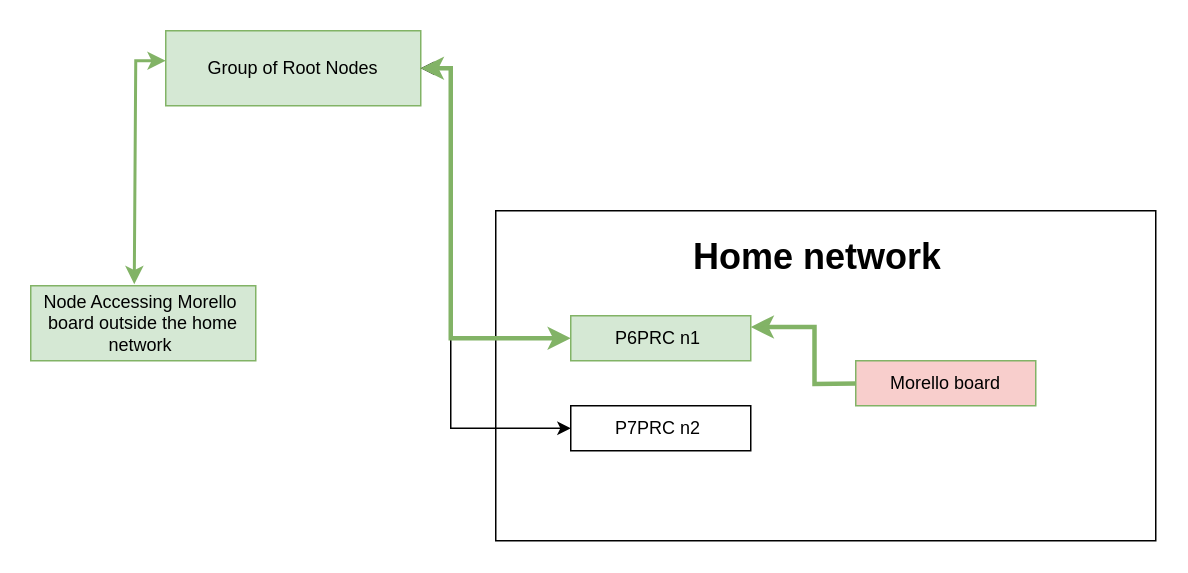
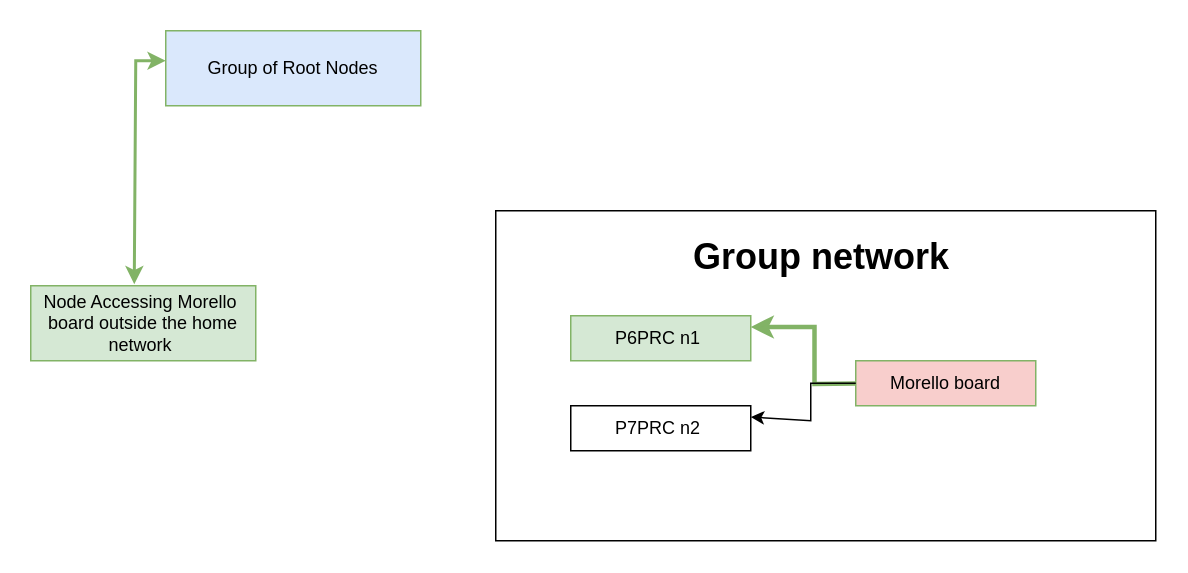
(293, 68) -> (293, 68)
(752, 247) -> (757, 247)
(504, 338) -> none
none -> (805, 420)
(462, 428) -> none
